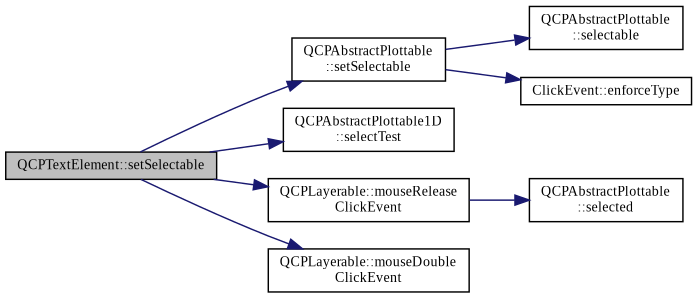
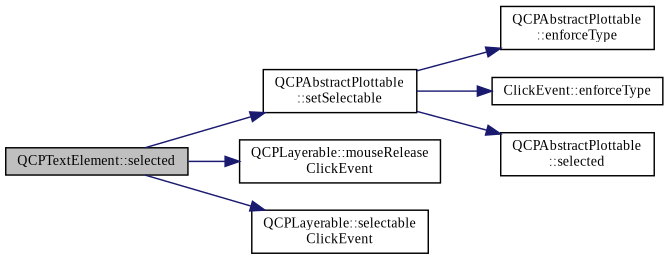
(606, 28) -> (577, 28)
(369, 130) -> none
(111, 166) -> (97, 161)
(492, 200) -> (452, 121)
(369, 270) -> (340, 232)
